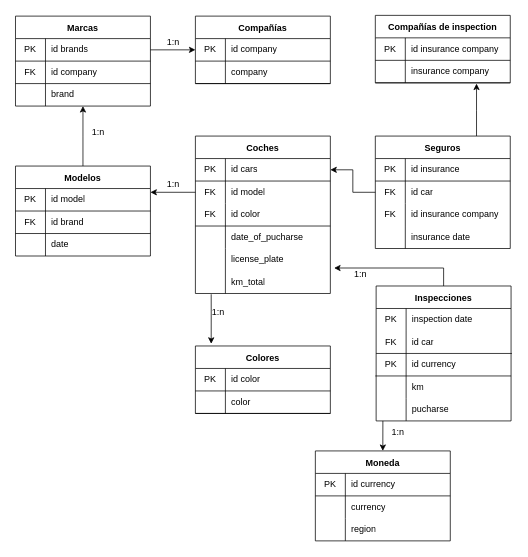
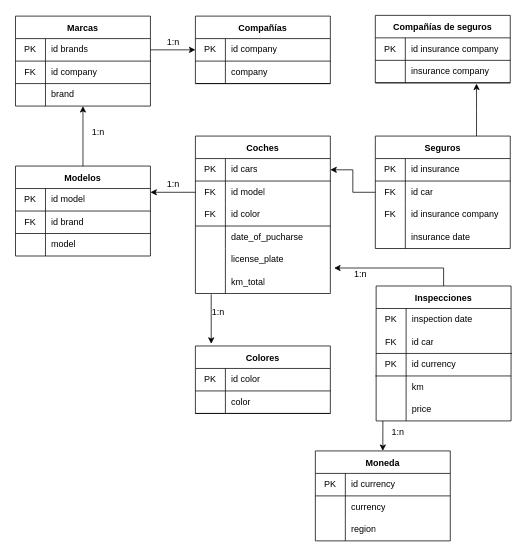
(443, 27) -> (443, 27)
(61, 245) -> (63, 245)
(432, 410) -> (424, 410)
